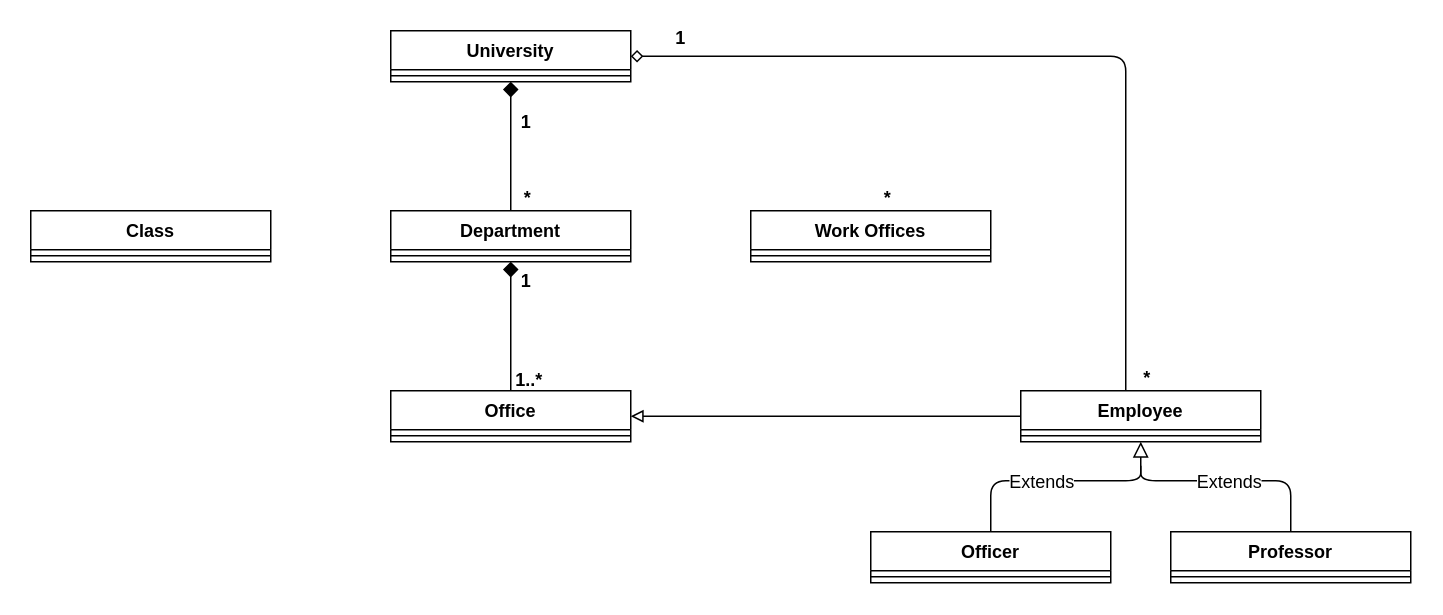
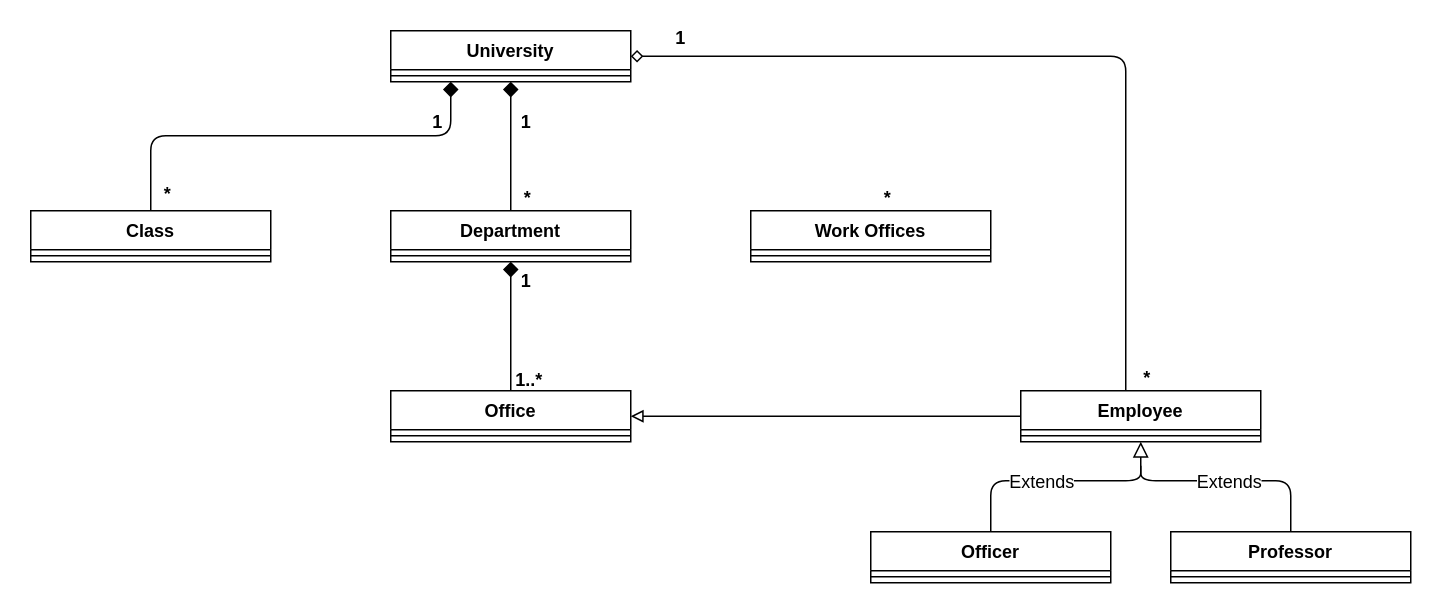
none -> (283, 136)
